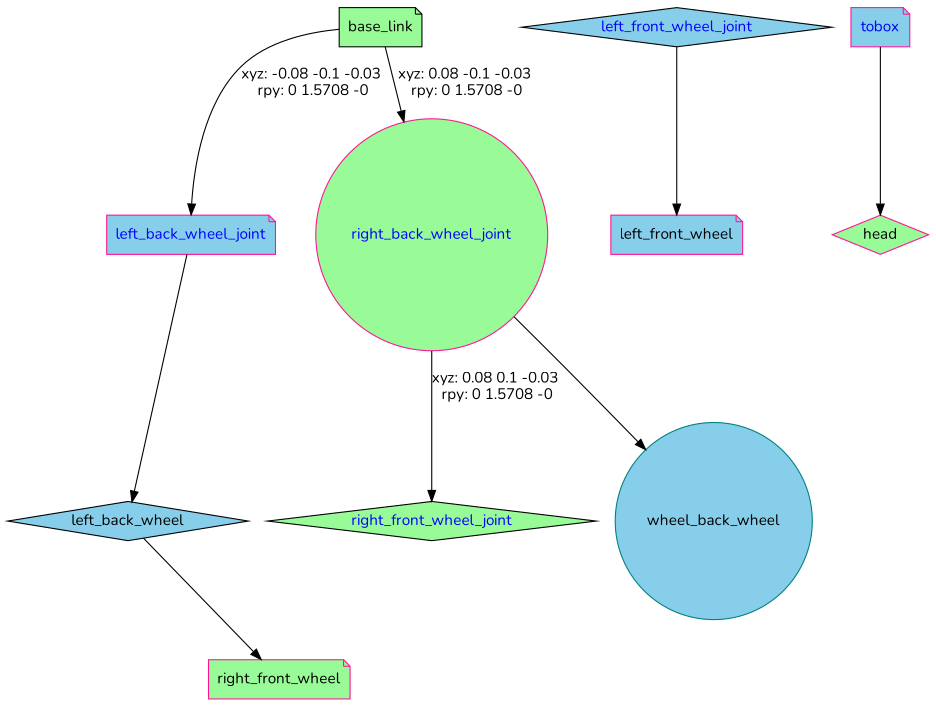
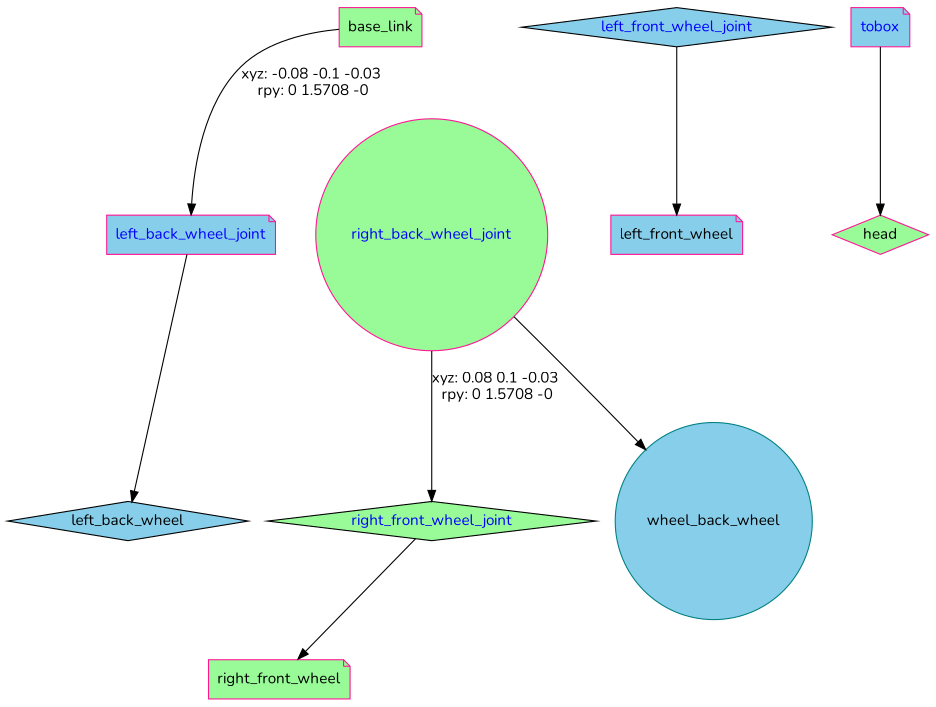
(381, 27) -> (381, 27)
(393, 79) -> none
(198, 595) -> (361, 595)
